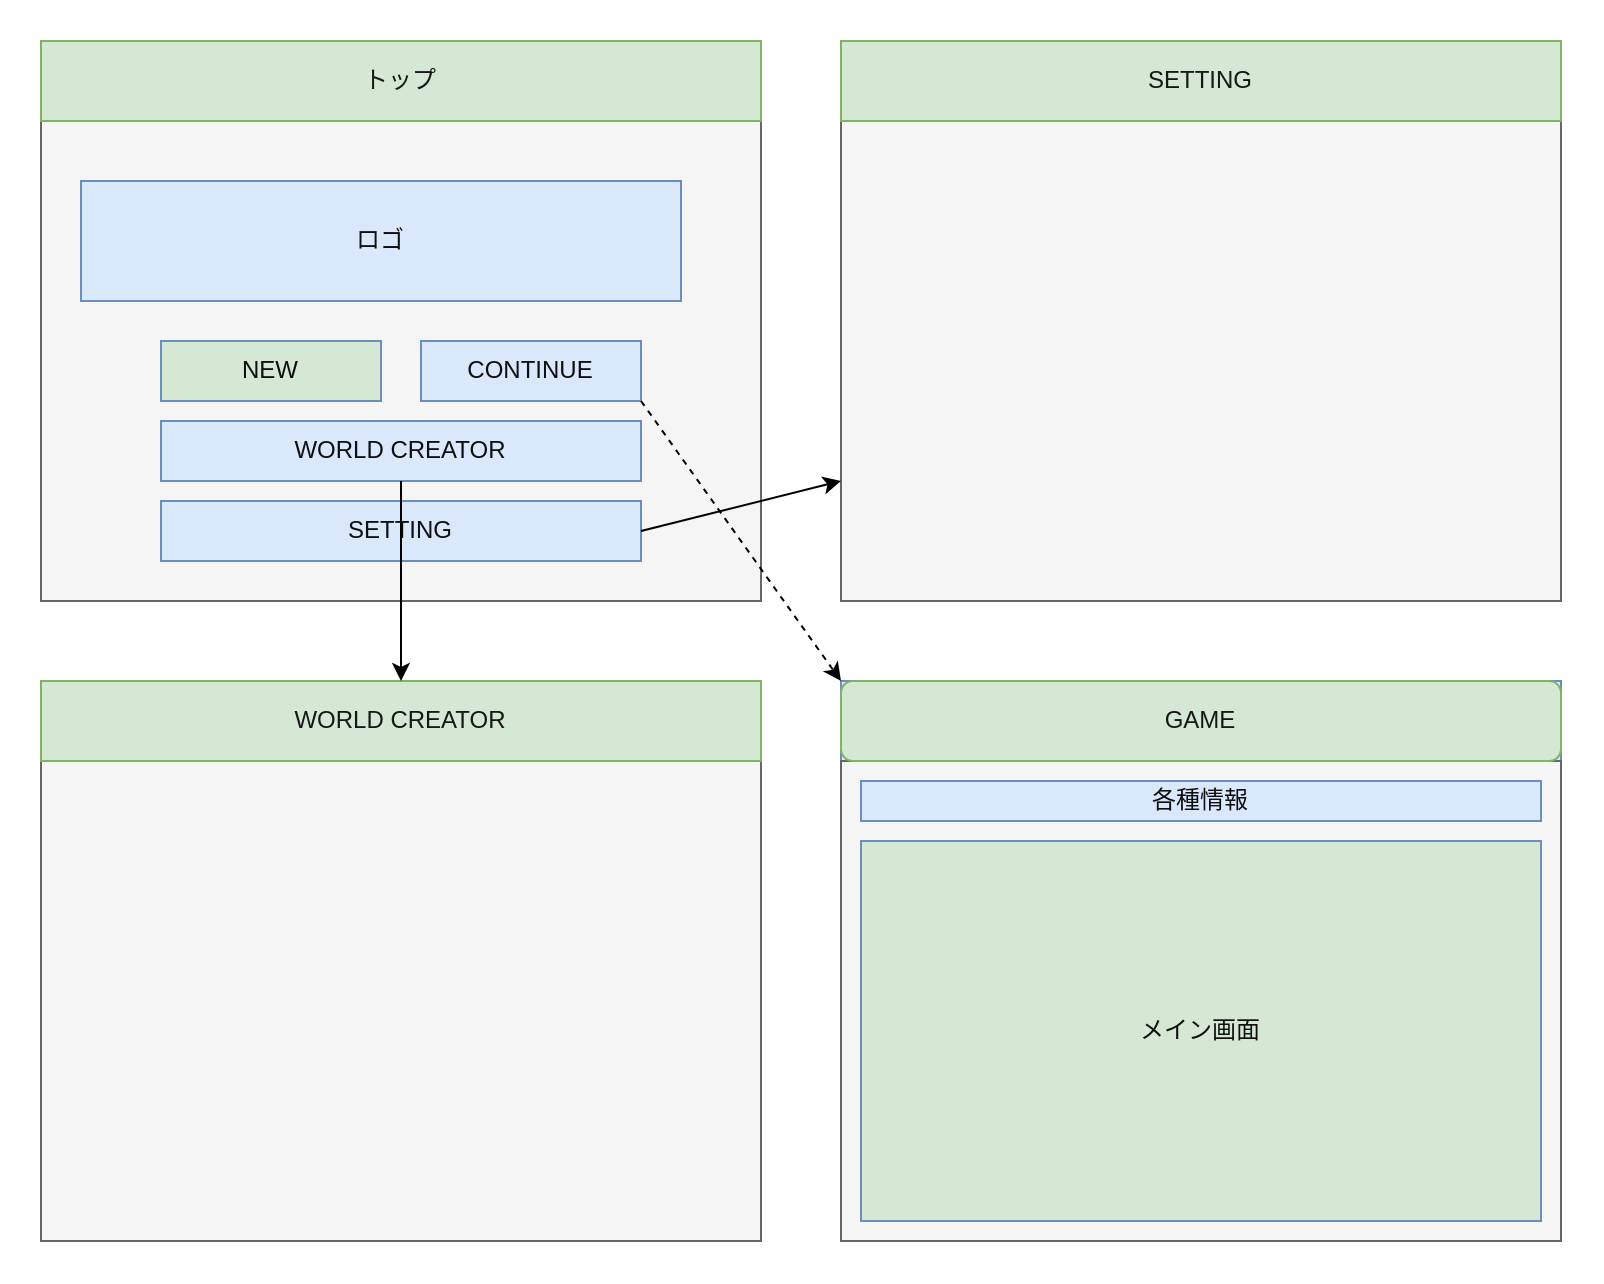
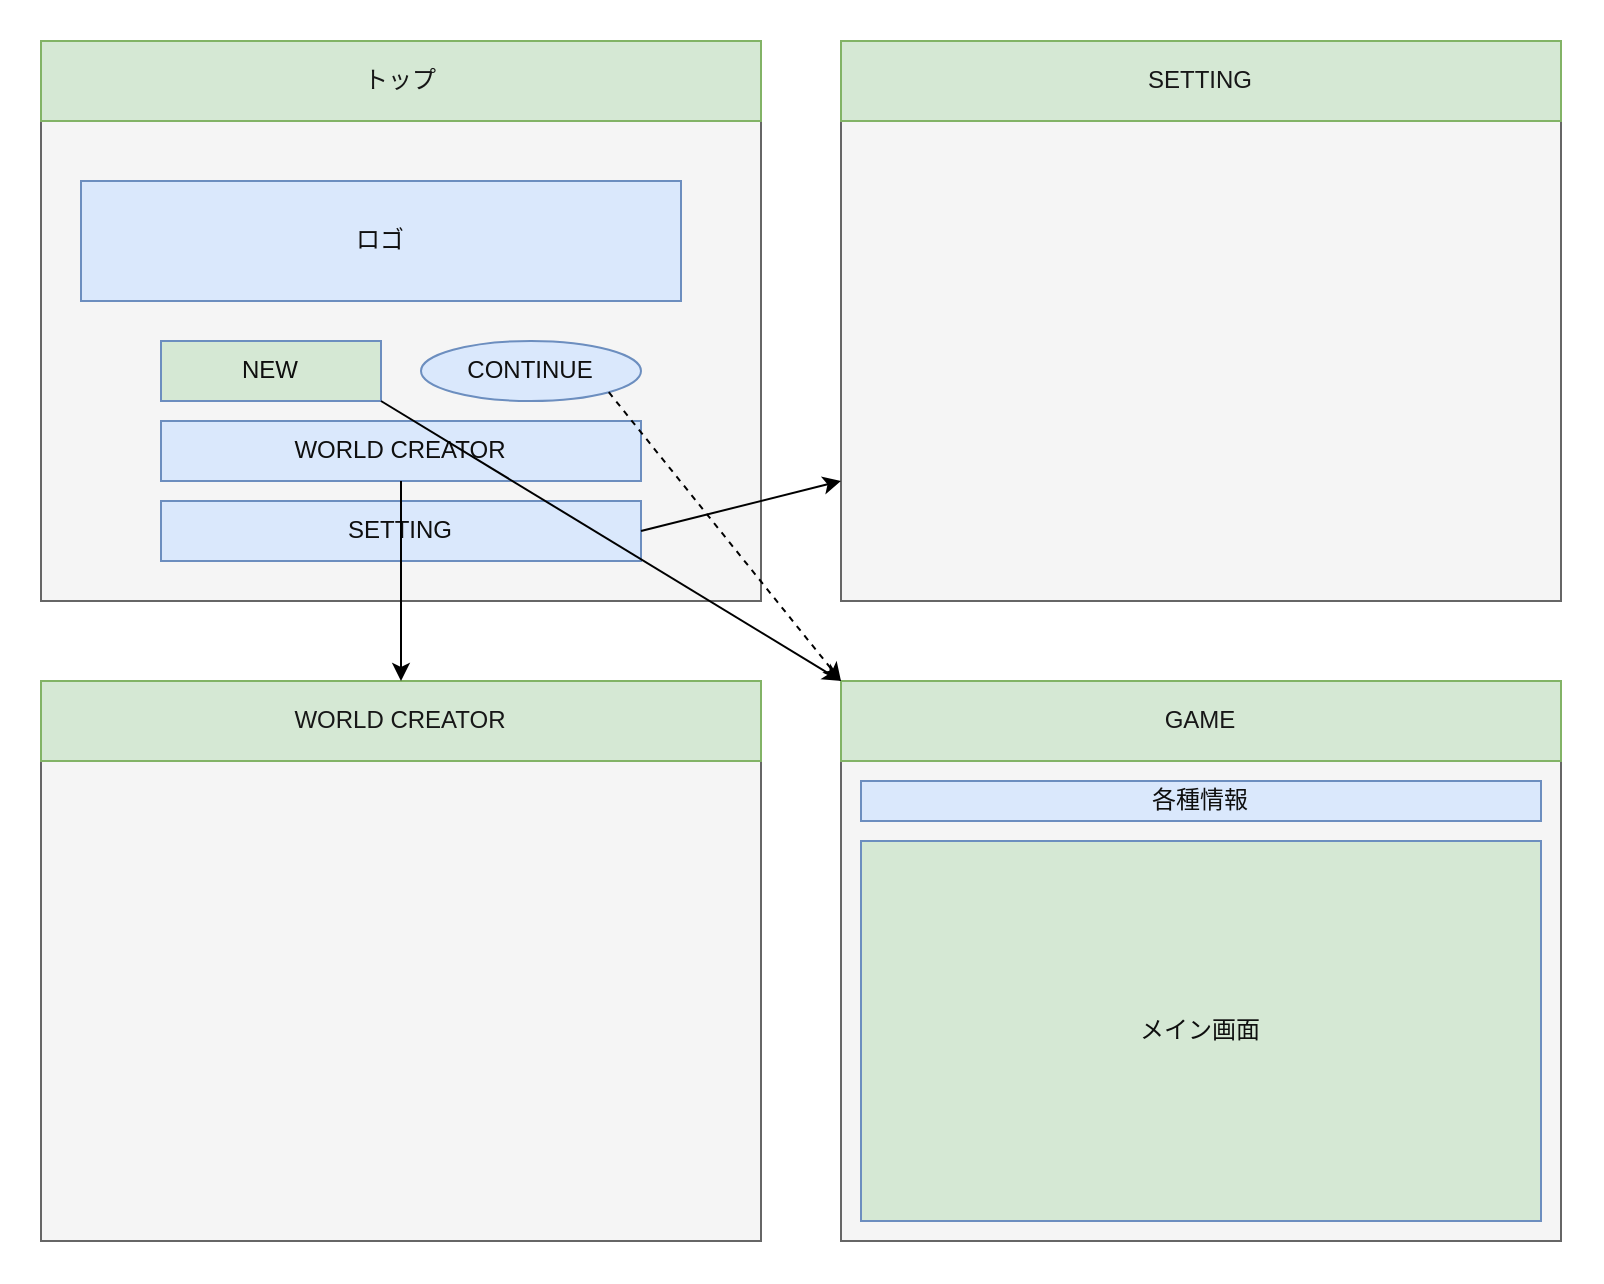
(531, 371) -> (531, 371)
none -> (605, 537)
(1201, 721) -> (1201, 721)
